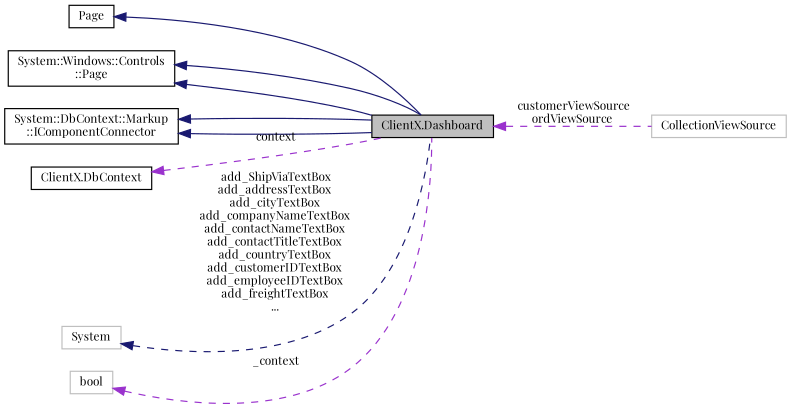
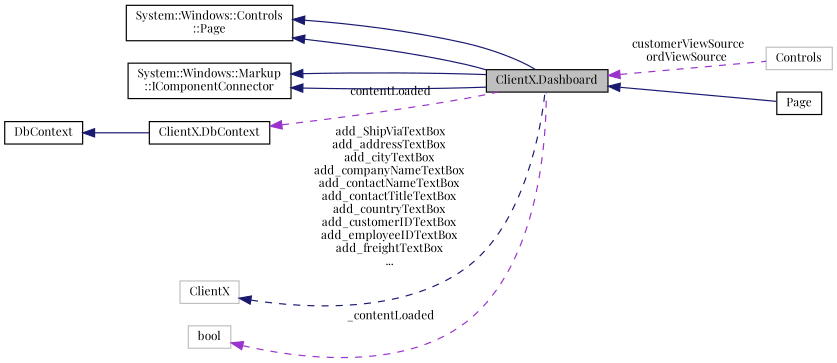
(284, 39) -> (698, 94)
(91, 126) -> (210, 81)
(719, 126) -> (799, 58)
none -> (44, 133)
(275, 138) -> (390, 92)
(91, 338) -> (210, 292)
(275, 362) -> (390, 316)
